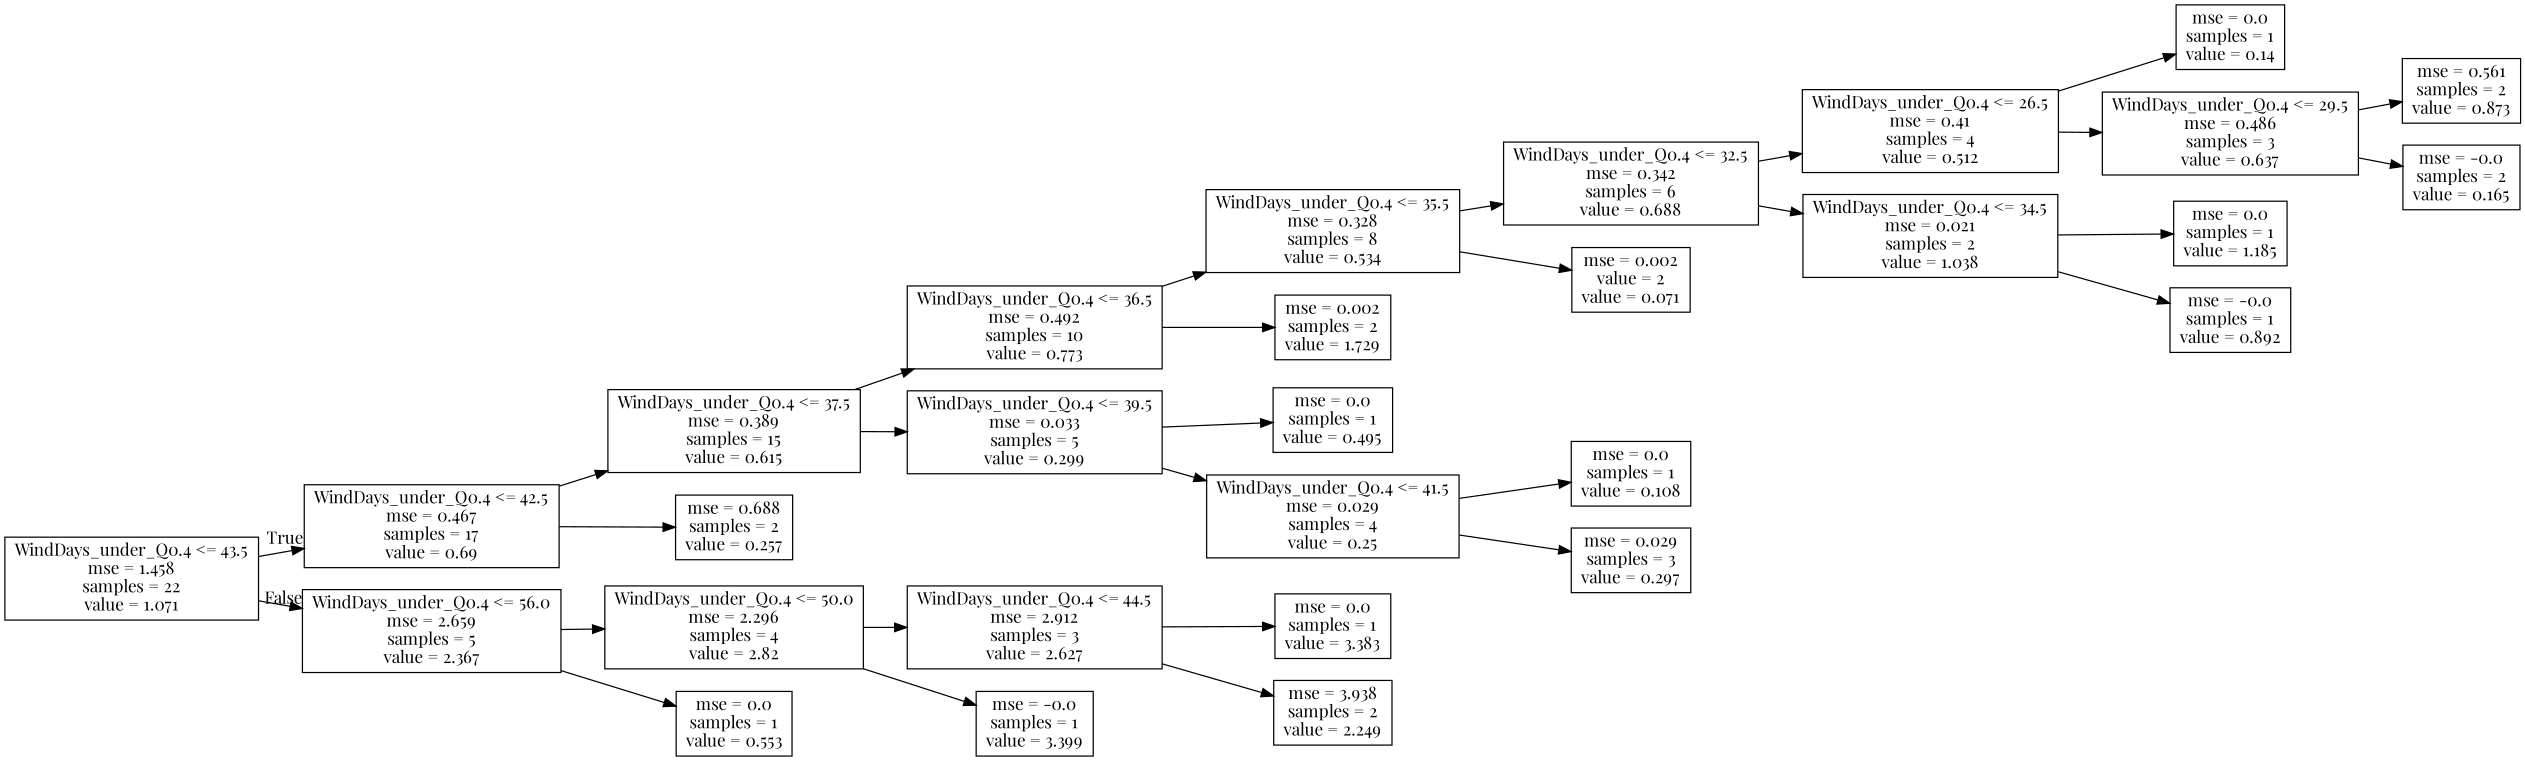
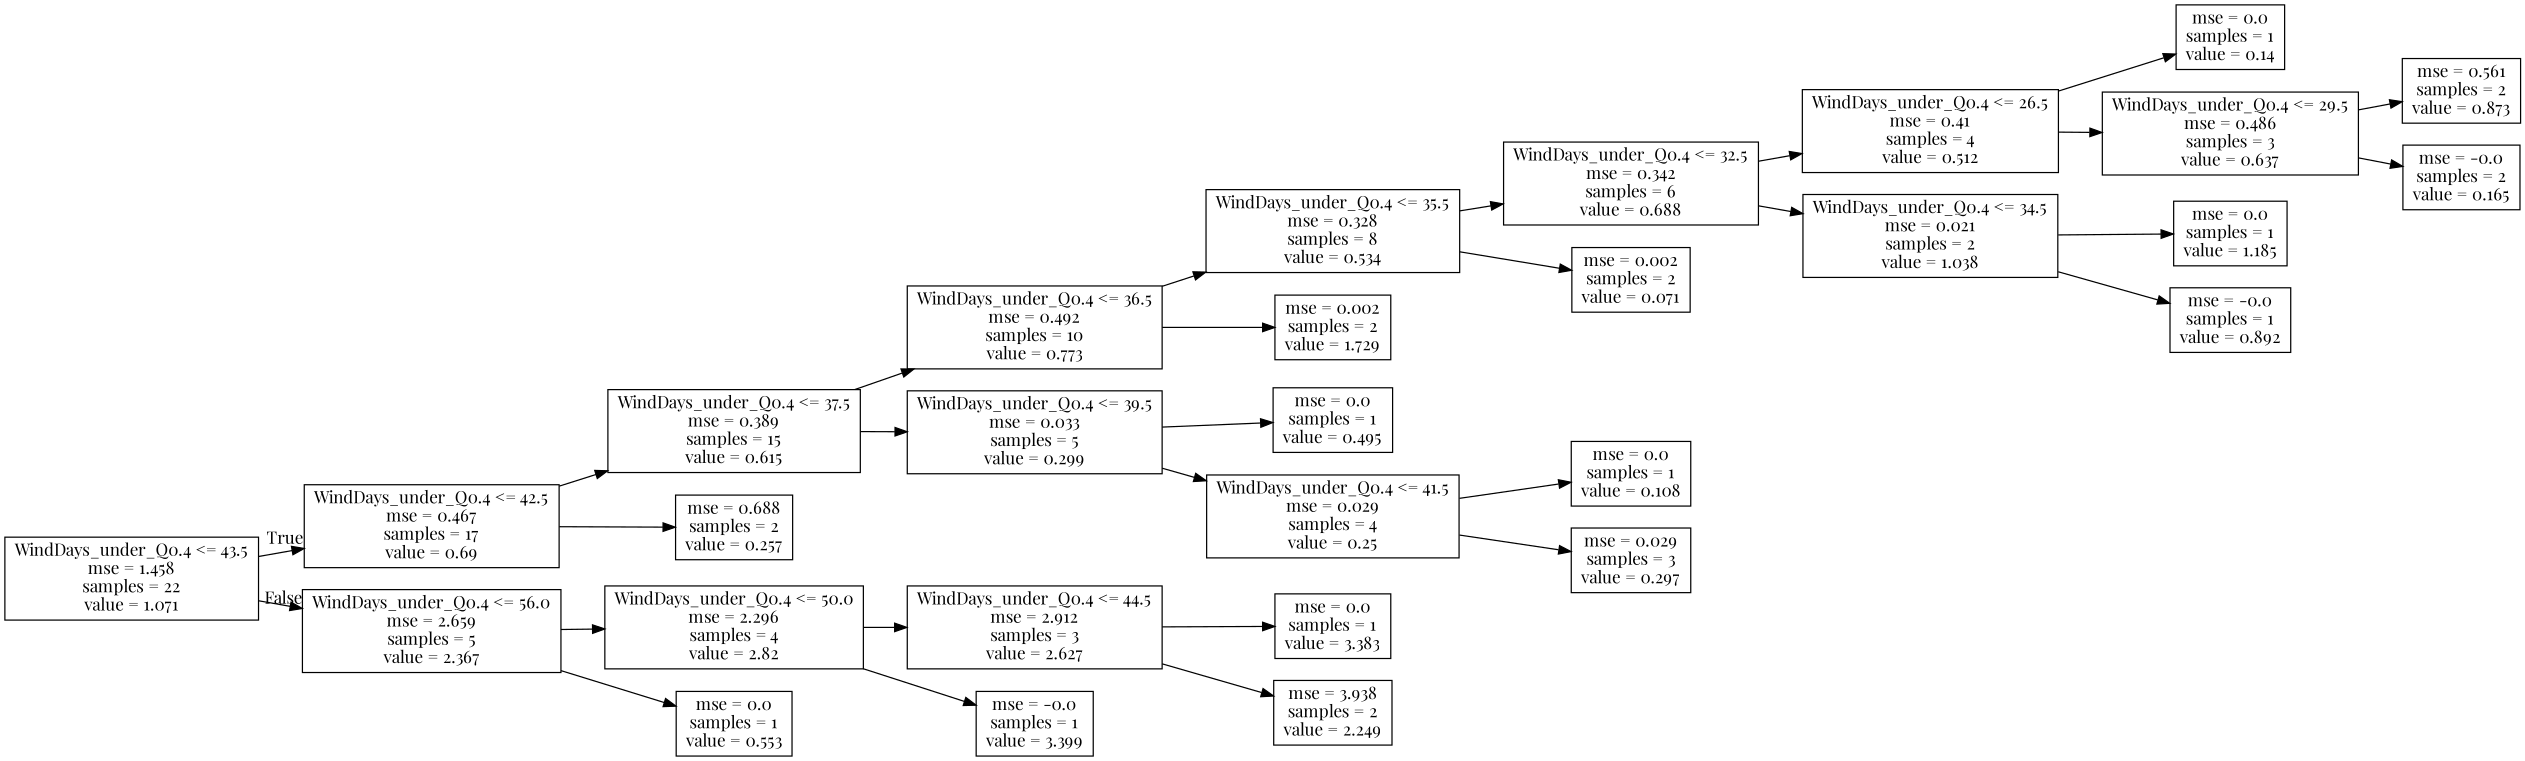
(1631, 280) -> (1631, 280)
